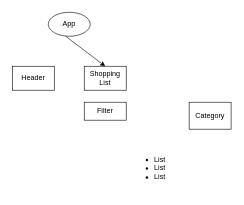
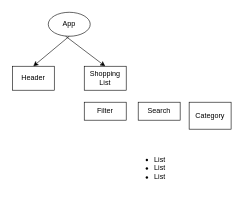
none -> (52, 51)
none -> (159, 111)
